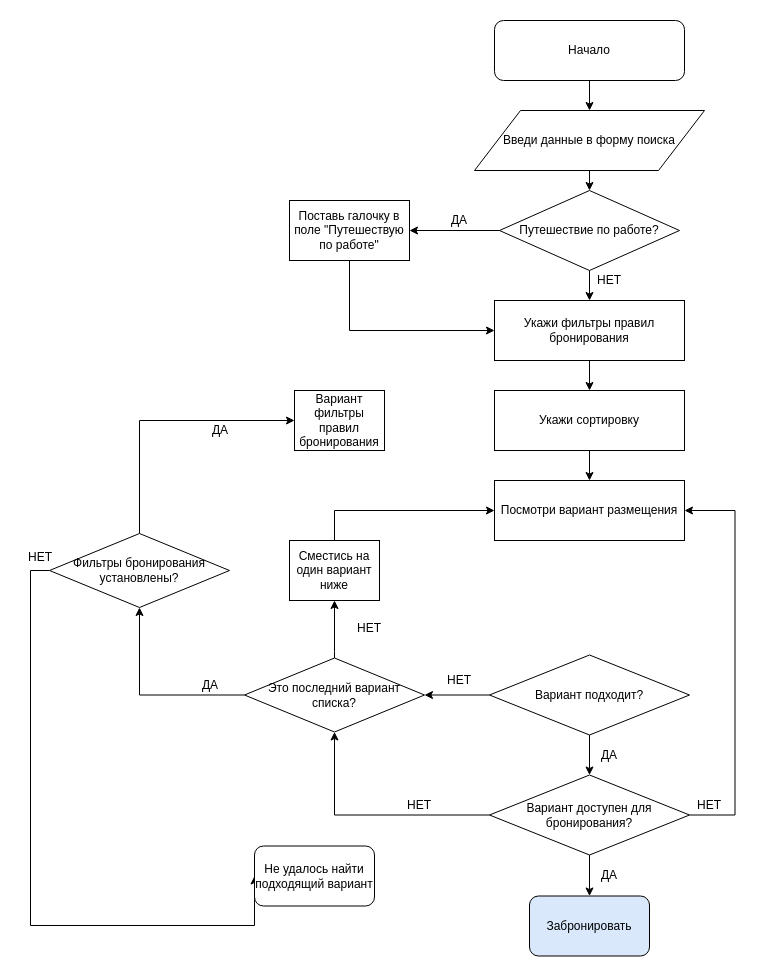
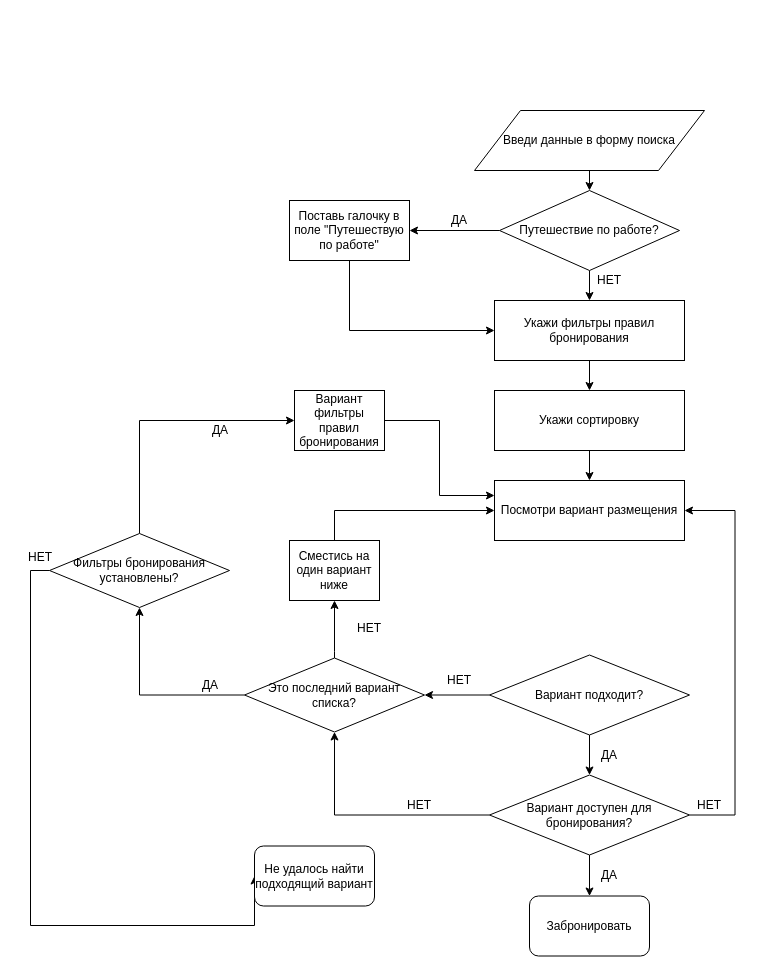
(590, 51) -> none
(590, 92) -> none
none -> (440, 455)
(590, 926) -> (590, 926)
